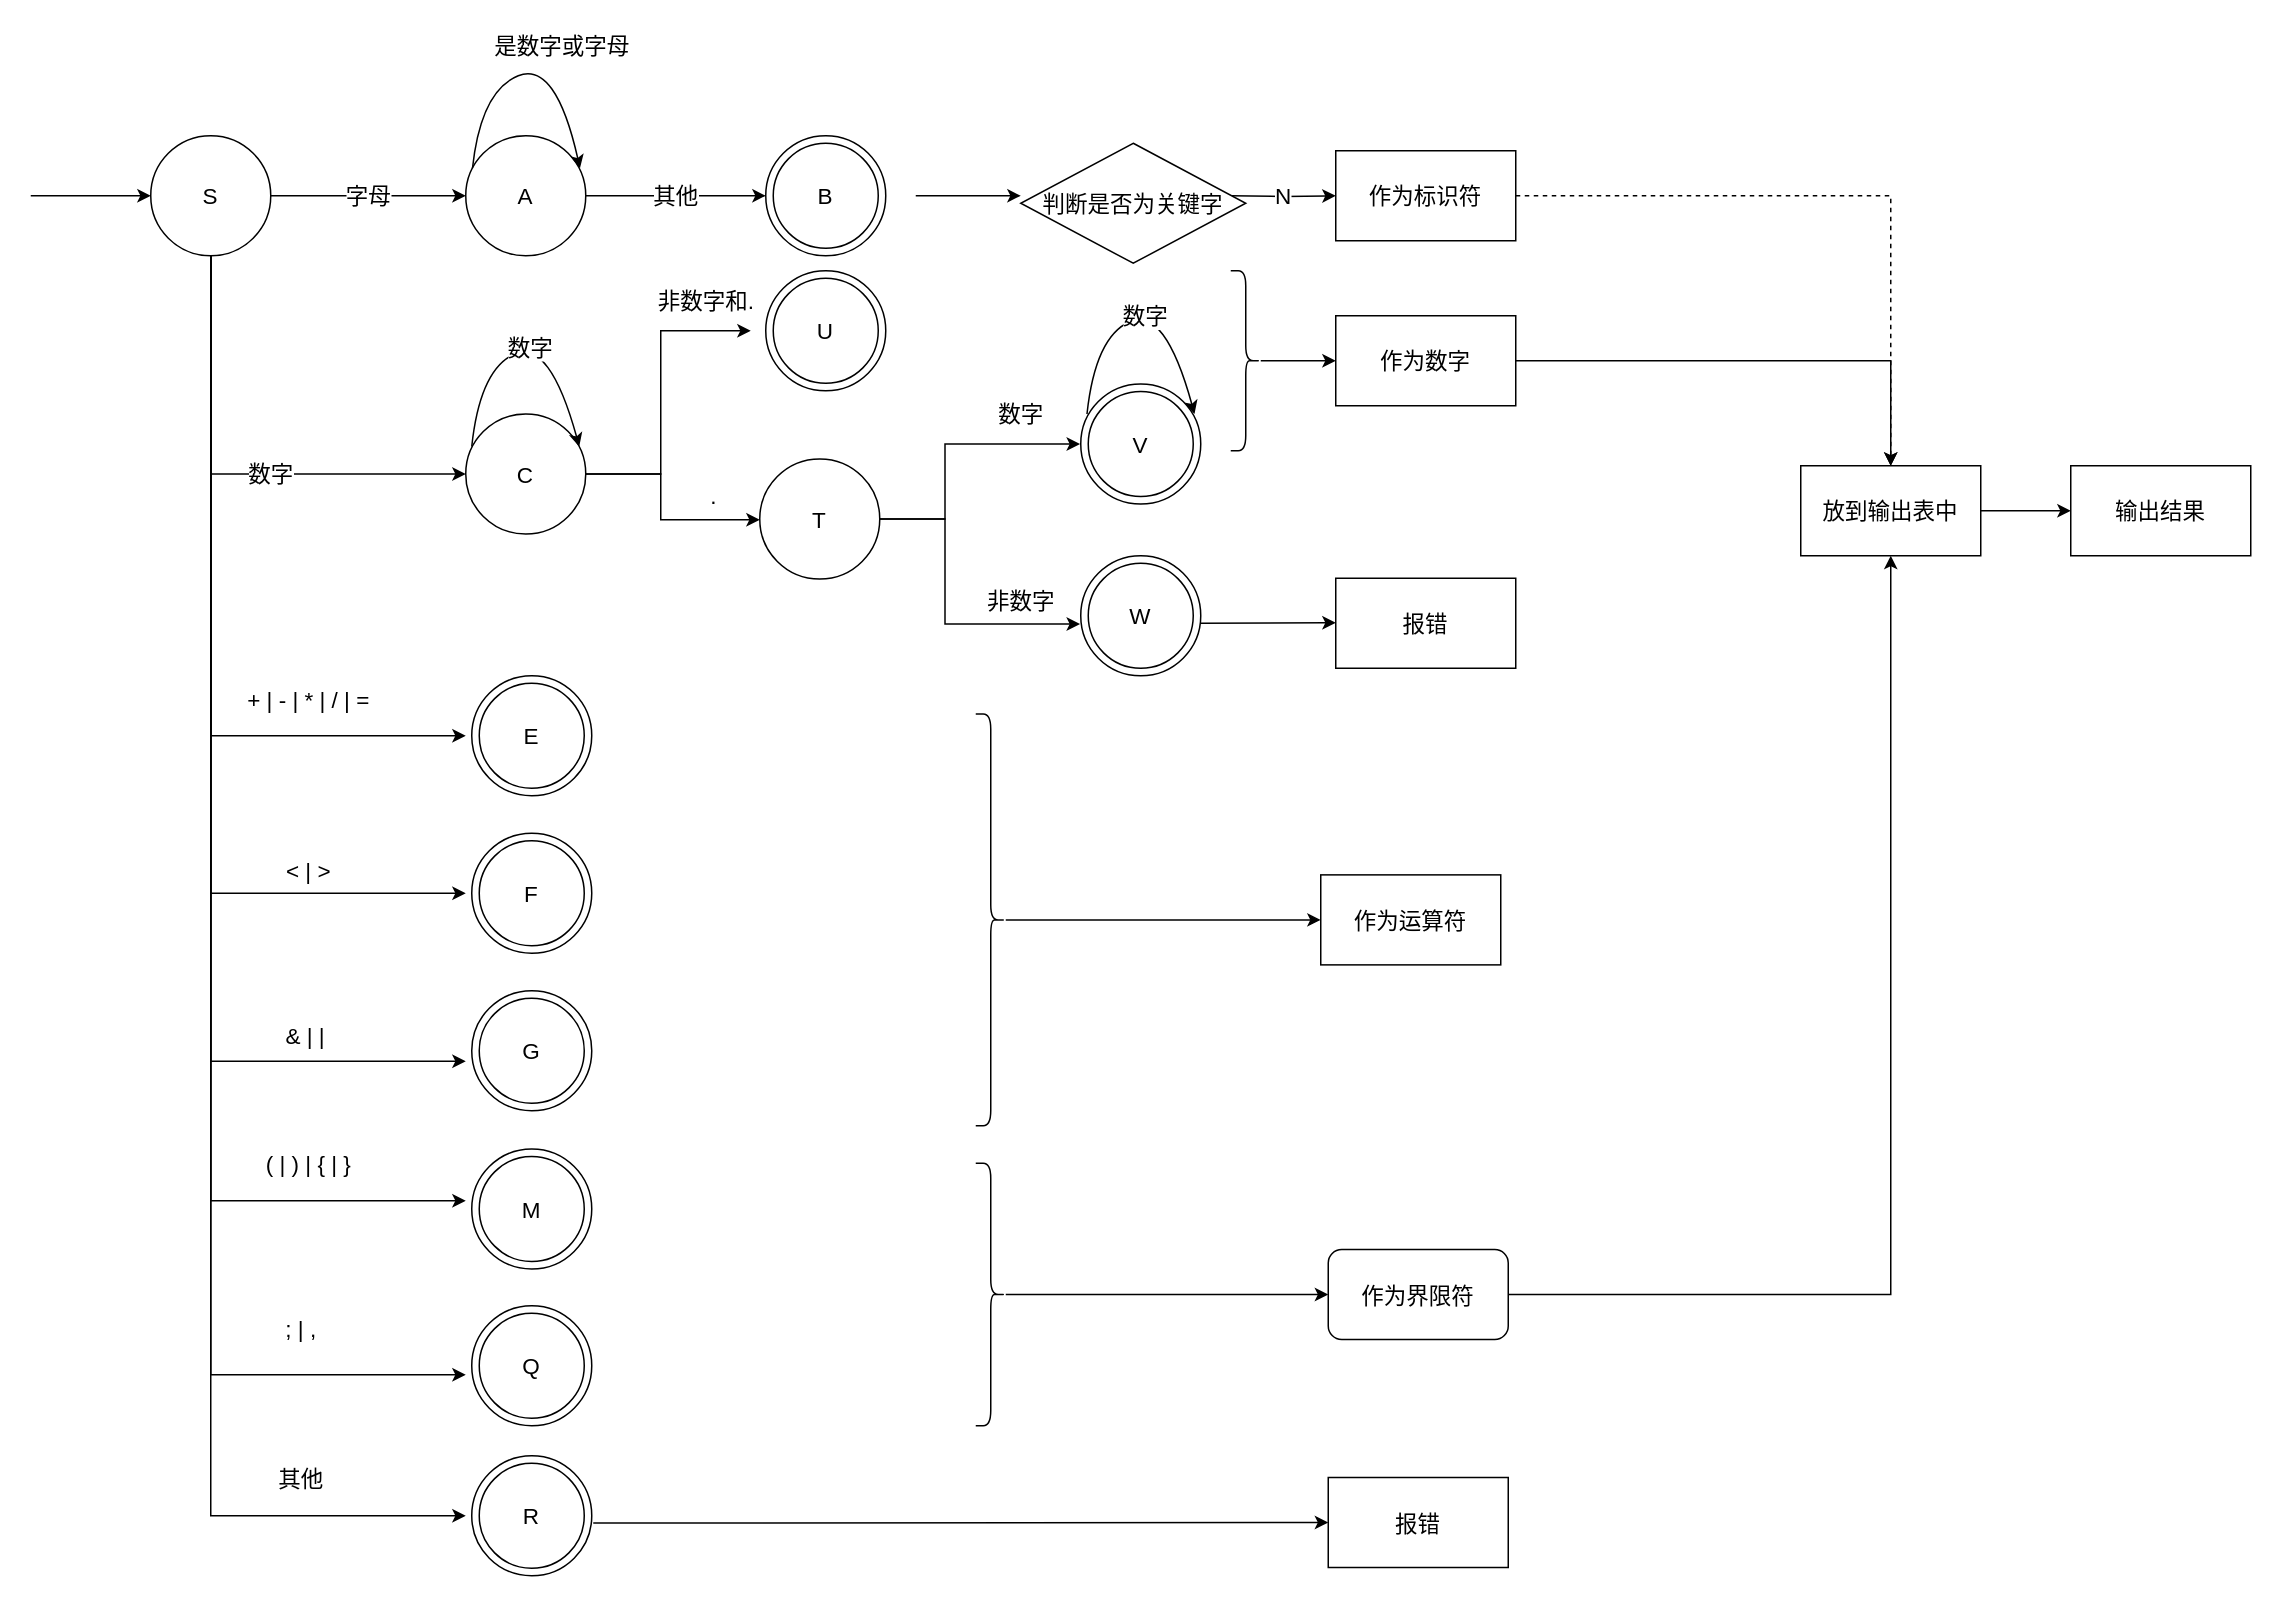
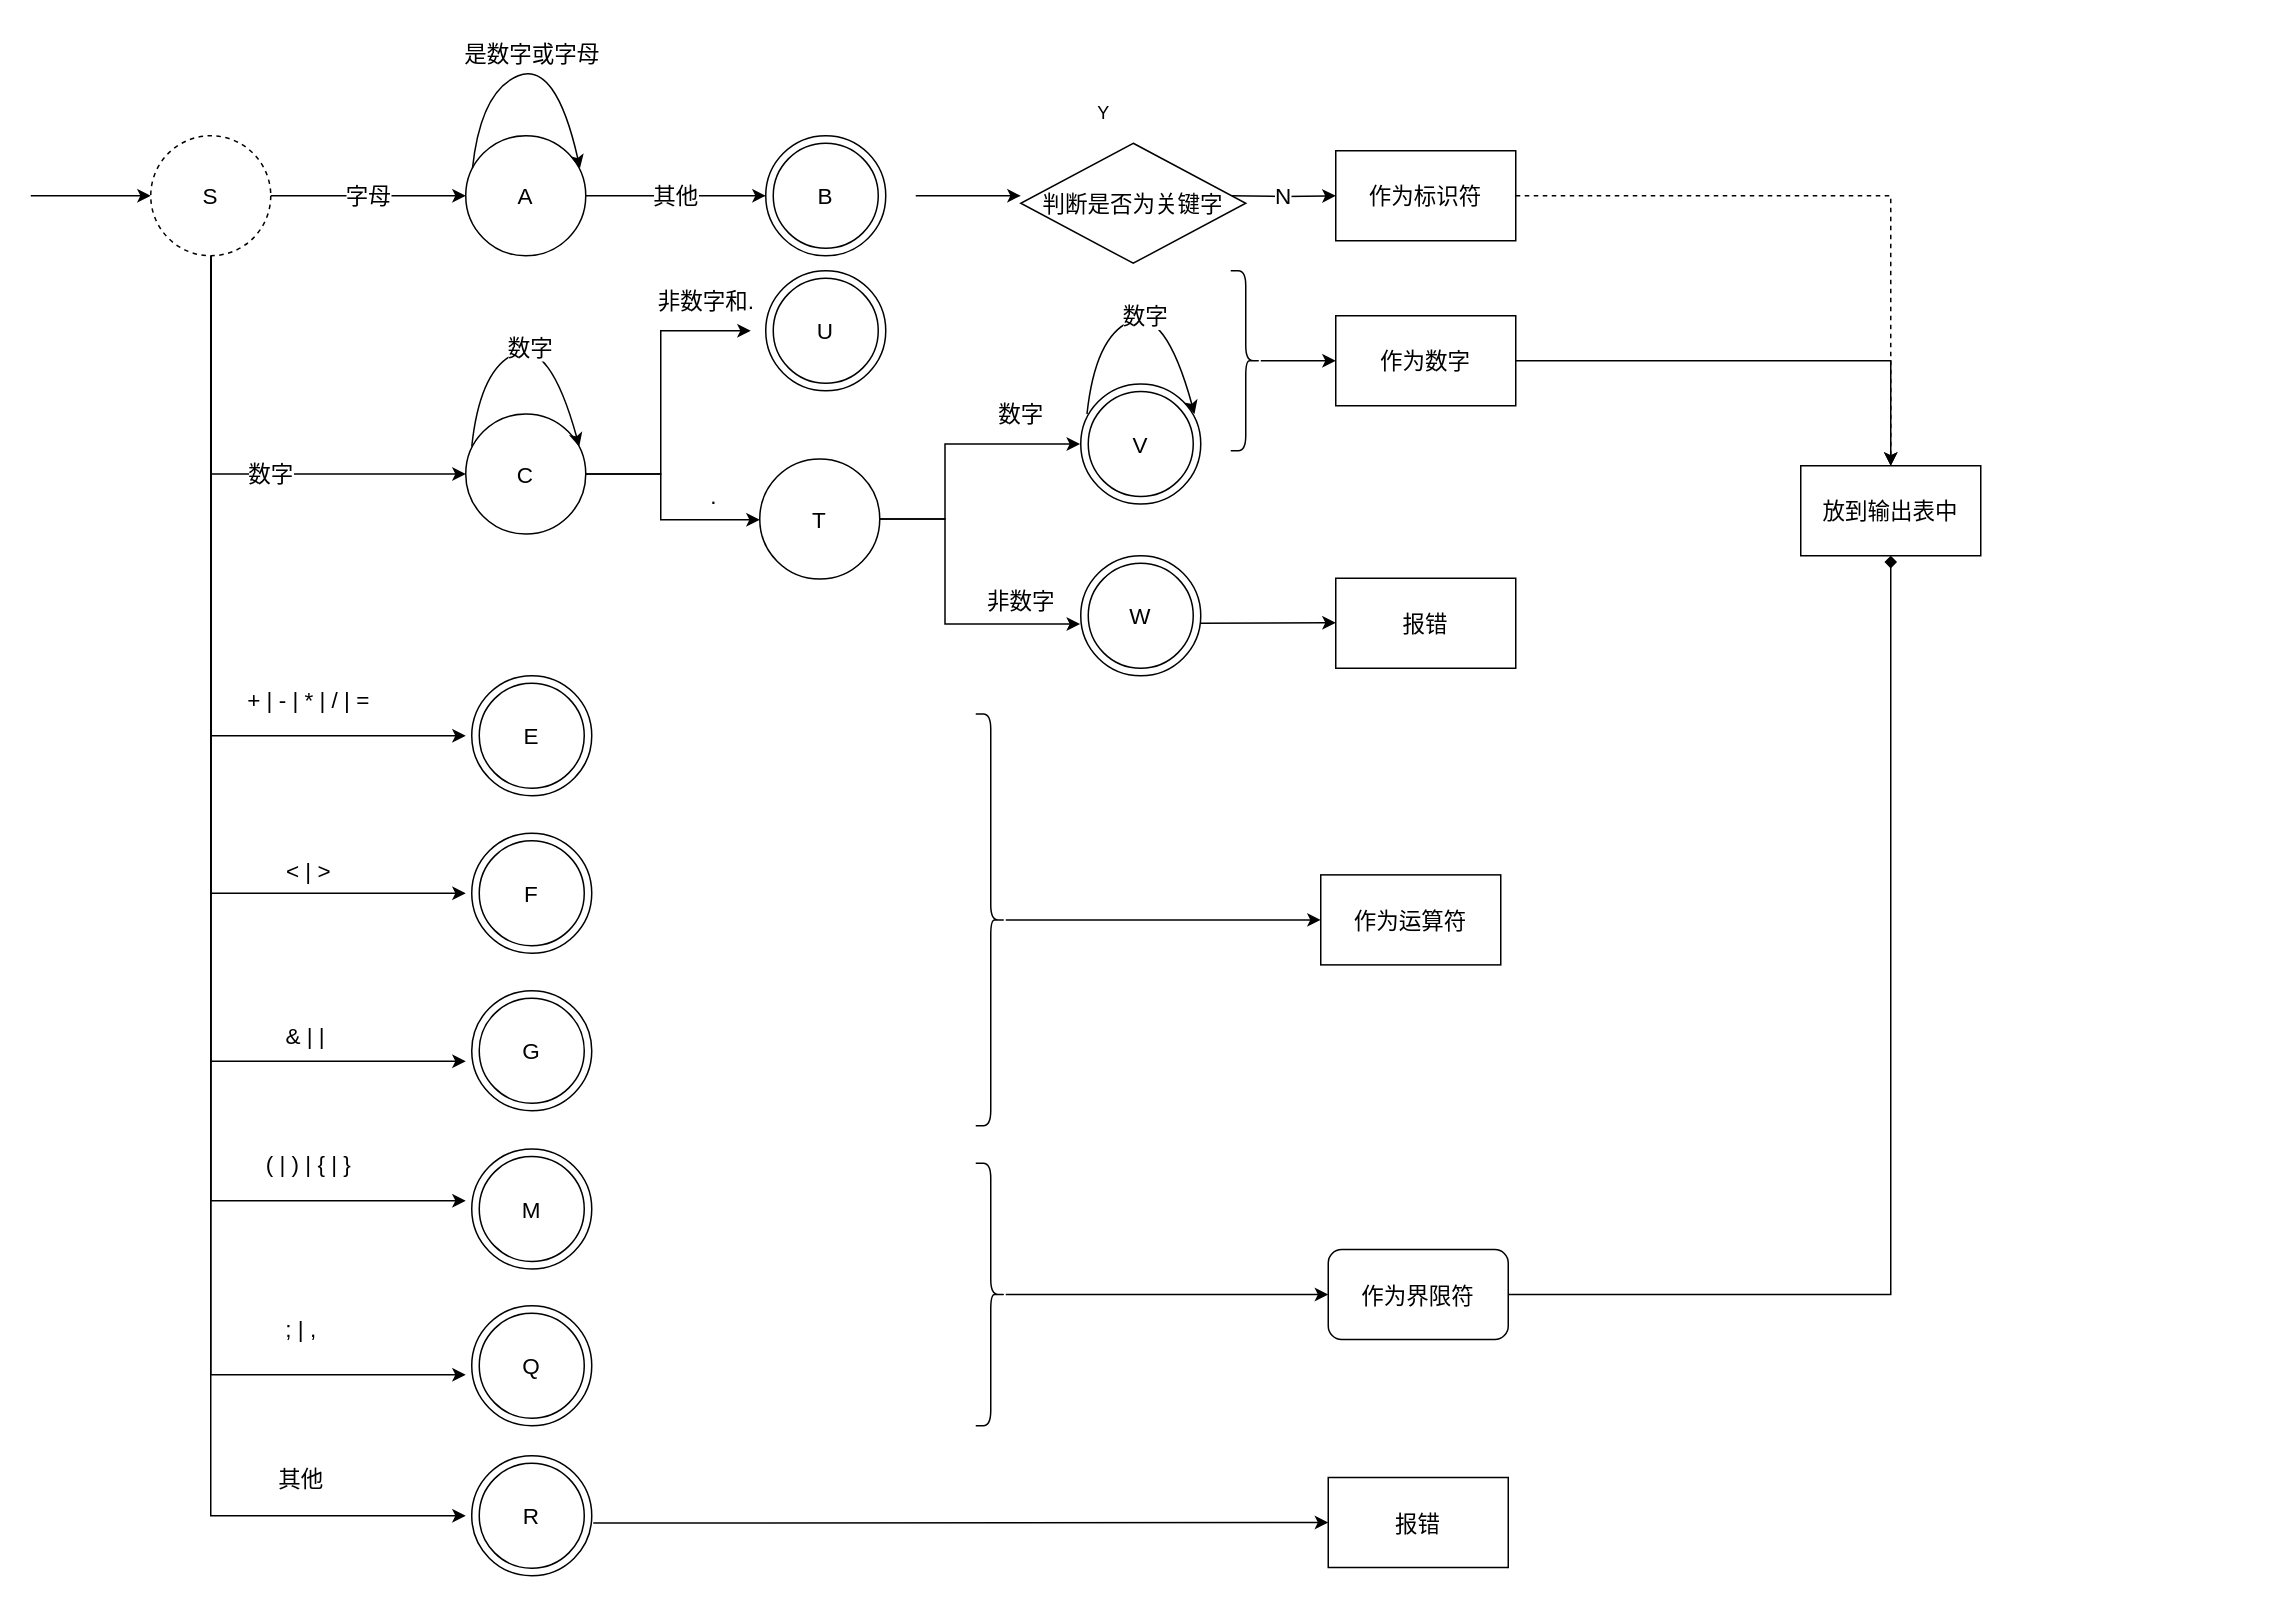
(562, 46) -> (532, 53)
none -> (1103, 113)
(211, 196) -> (211, 196)
(2021, 511) -> none
(2161, 511) -> none
(1891, 567) -> (1891, 568)
